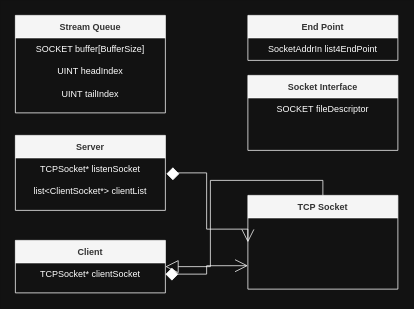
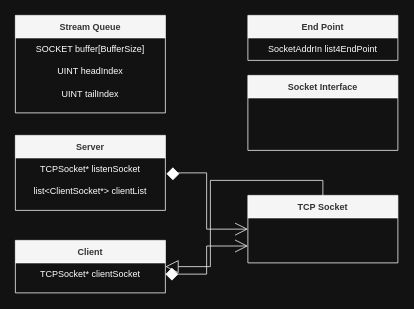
(323, 109) -> none
(323, 242) -> (323, 229)
